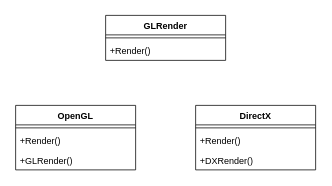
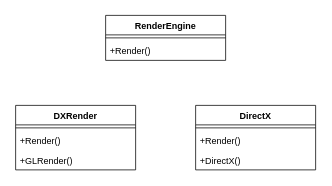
(165, 26) -> (165, 26)
(75, 116) -> (75, 116)
(228, 161) -> (224, 161)
